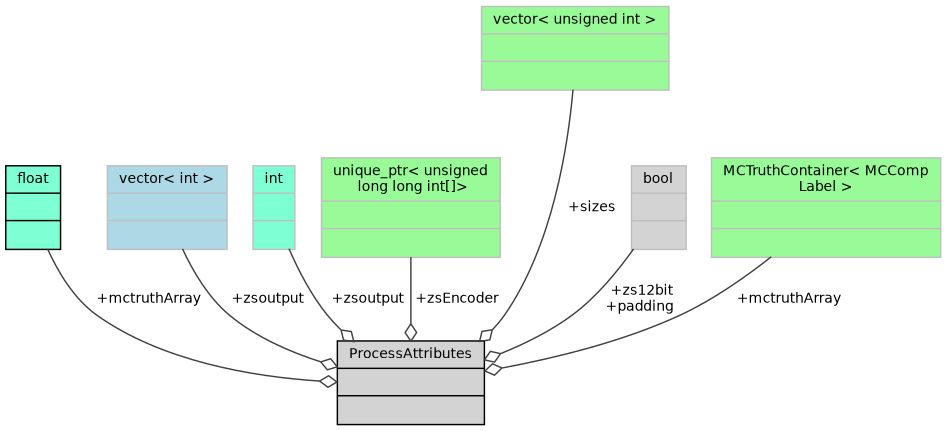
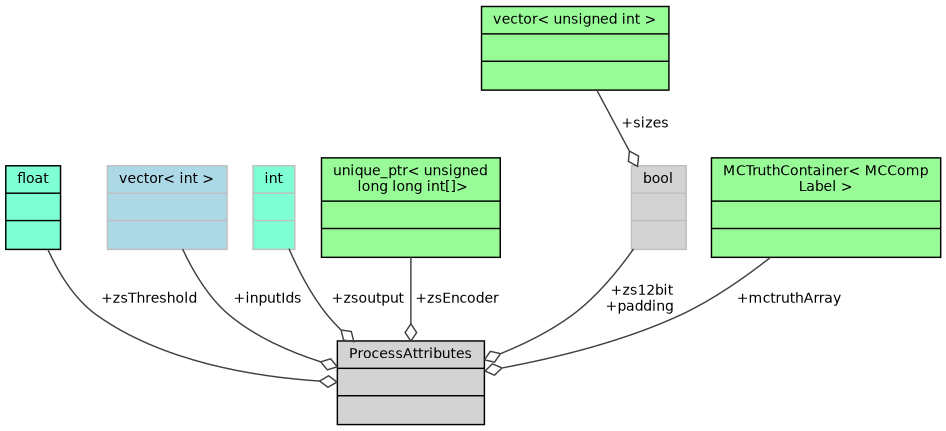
(575, 48) -> (575, 48)
(411, 208) -> (411, 208)
(826, 208) -> (826, 208)
(550, 216) -> (613, 120)
(147, 299) -> (147, 299)
(266, 299) -> (266, 299)
